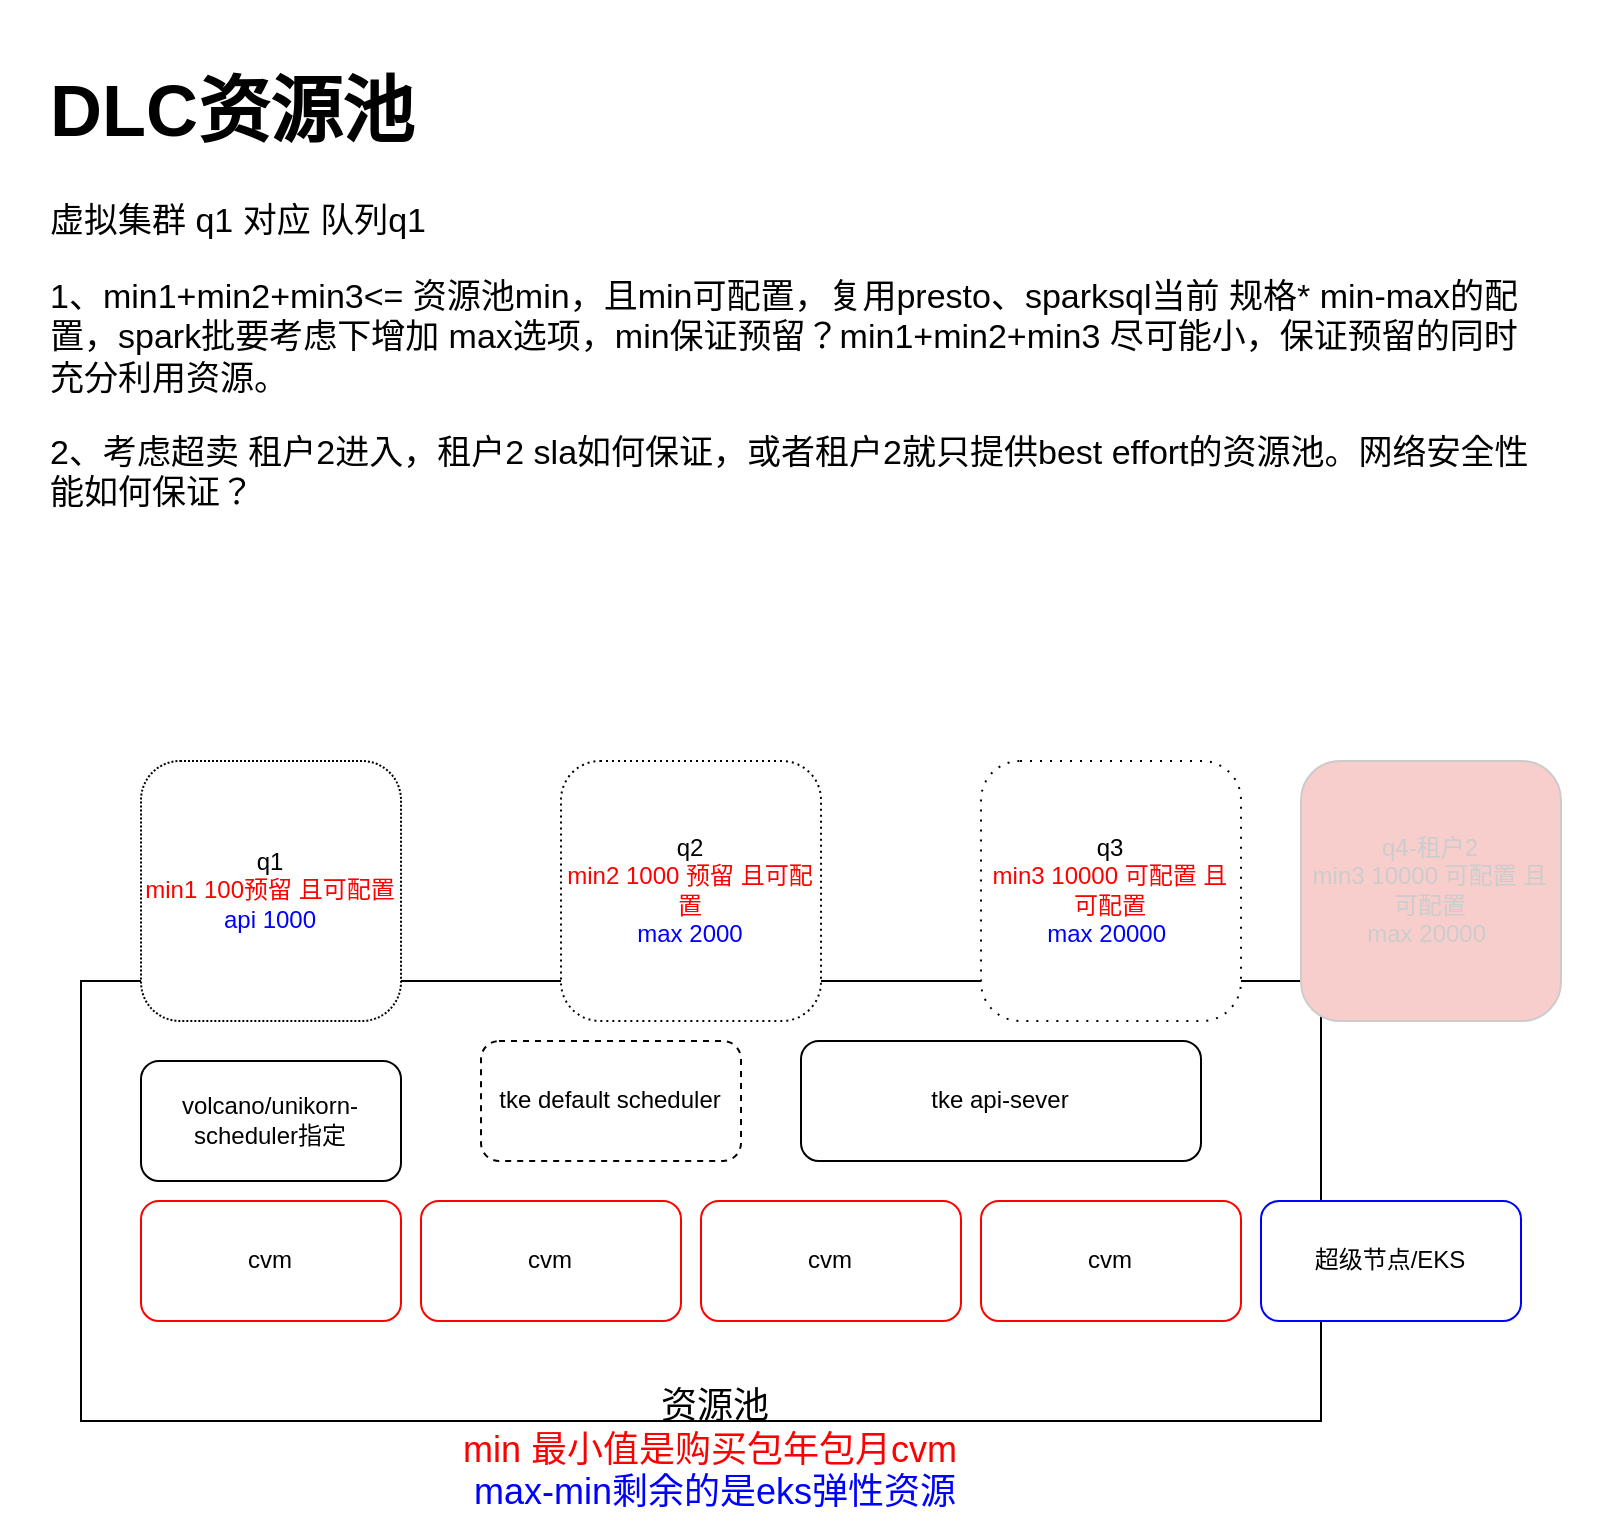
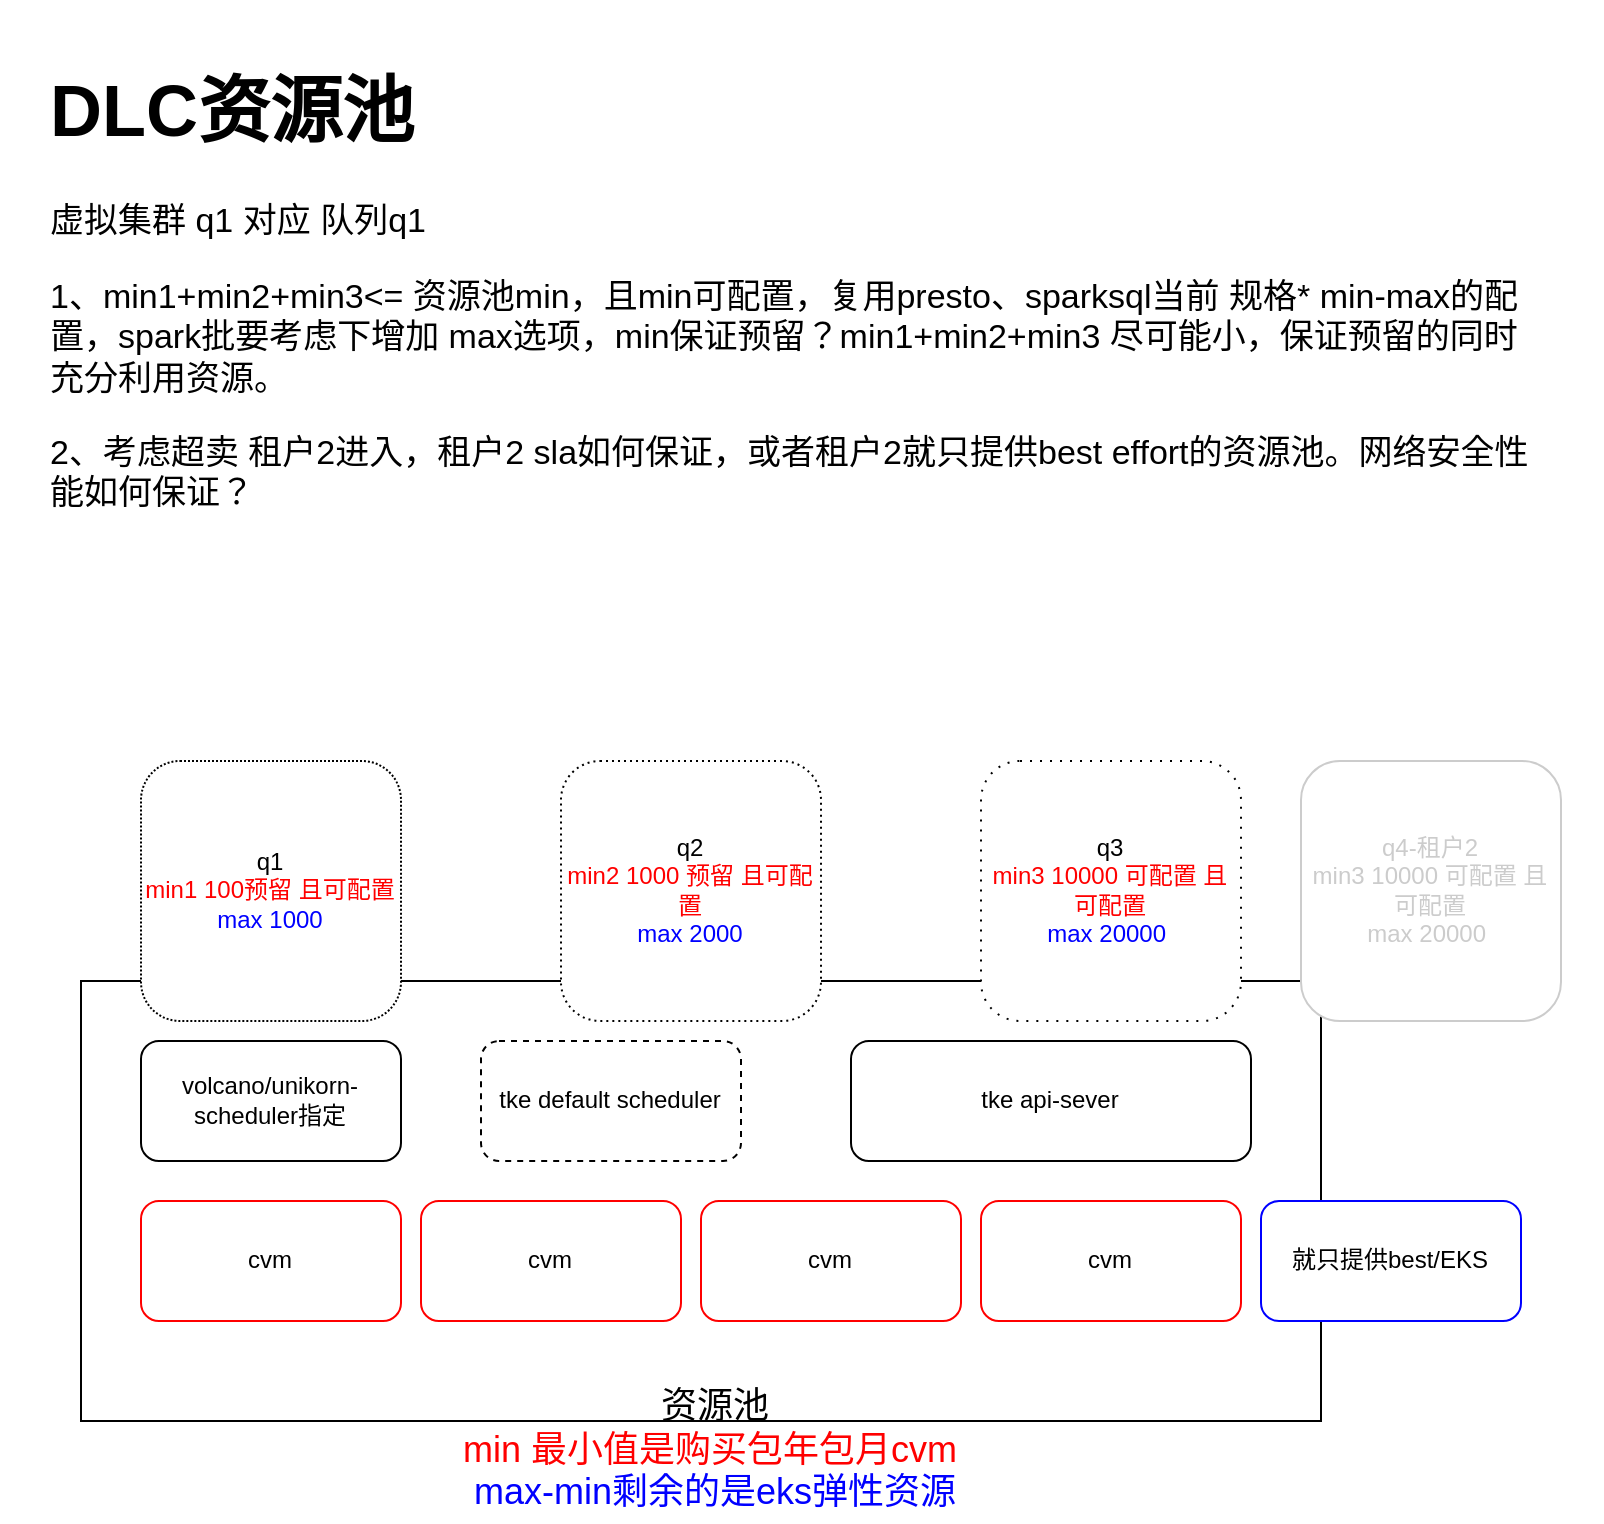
(271, 891) -> (271, 891)
(1431, 891) -> (1431, 891)
(1001, 1101) -> (1051, 1101)
(271, 1121) -> (271, 1101)
(1391, 1261) -> (1391, 1261)
